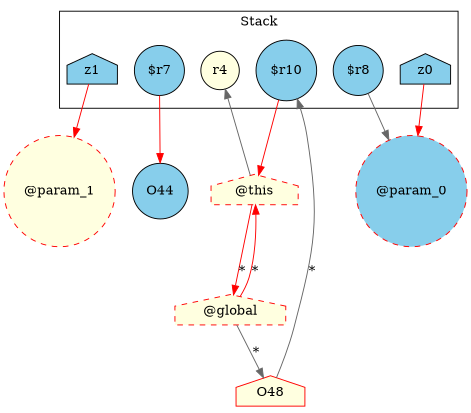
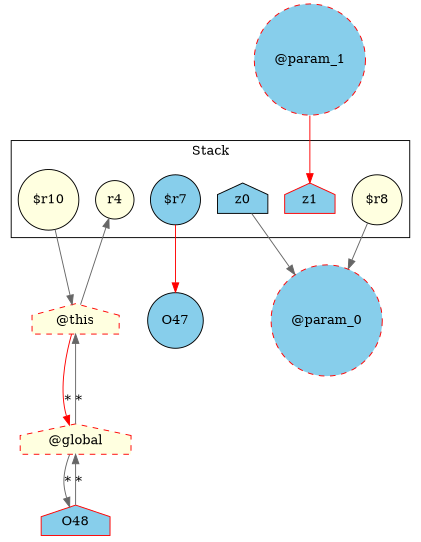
(92, 70) -> (310, 200)
(286, 70) -> (49, 200)
(358, 70) -> (377, 200)
(84, 102) -> (310, 147)
(422, 102) -> (273, 244)
(270, 133) -> (63, 262)
(60, 191) -> (310, 60)
(160, 191) -> (175, 320)
(312, 245) -> (76, 484)
(254, 257) -> (76, 384)
(270, 393) -> (76, 522)
